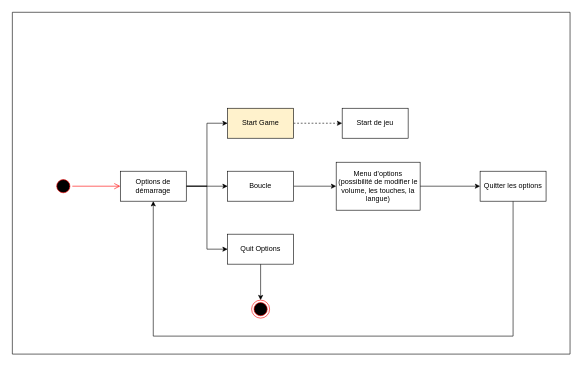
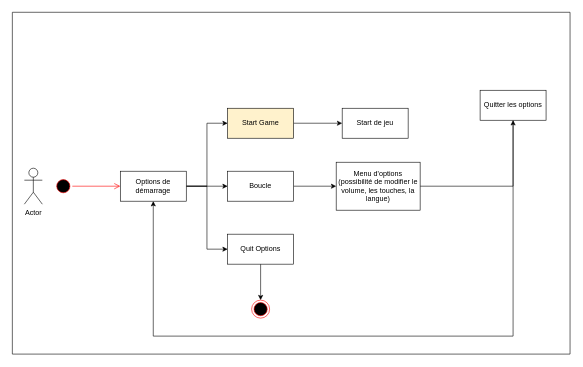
(316, 123) -> (316, 123)
none -> (33, 186)
(513, 186) -> (513, 105)
